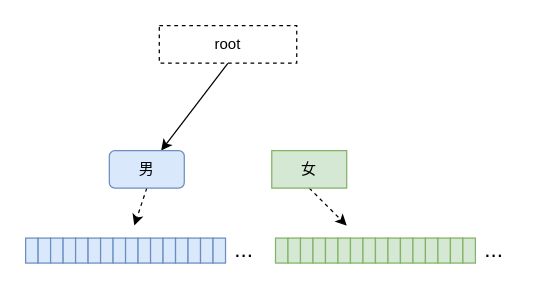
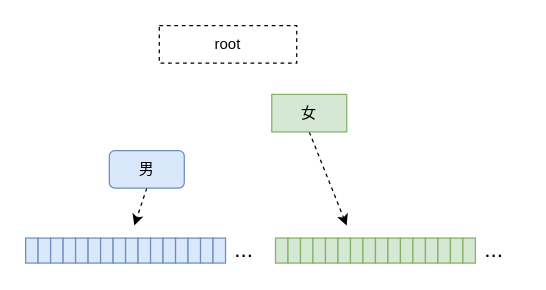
(197, 104) -> none
(309, 169) -> (309, 113)
